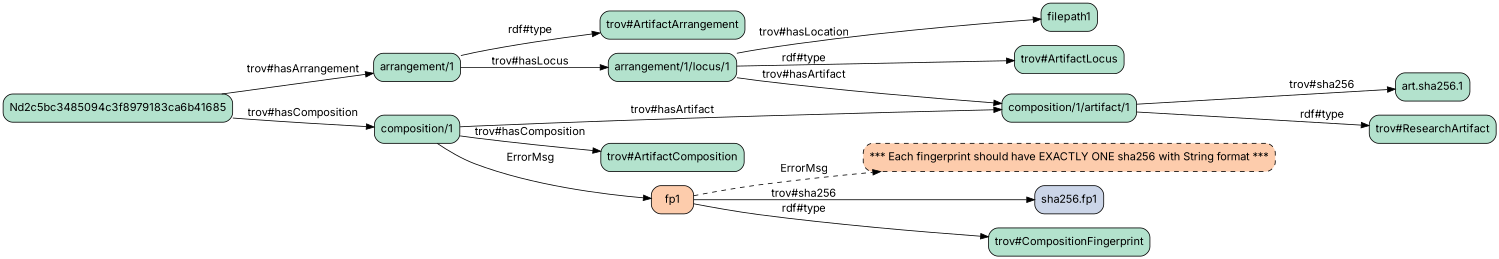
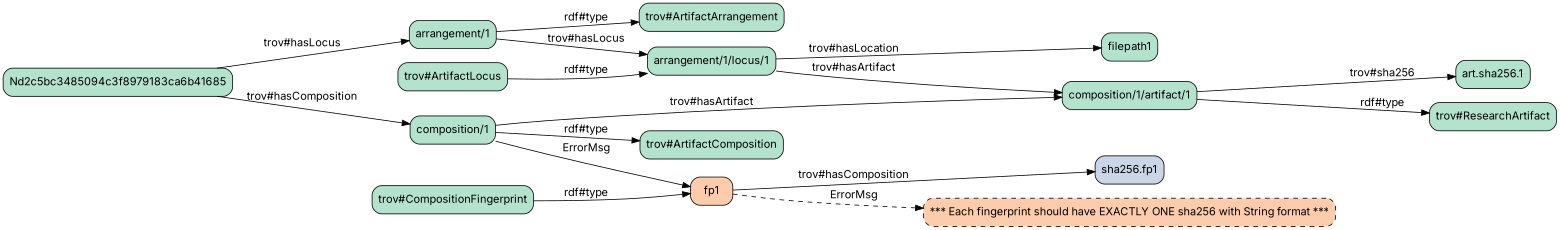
(872, 63) -> (574, 79)
(303, 69) -> (302, 43)
(530, 132) -> (586, 130)
(804, 194) -> (854, 175)
(837, 224) -> (608, 200)
